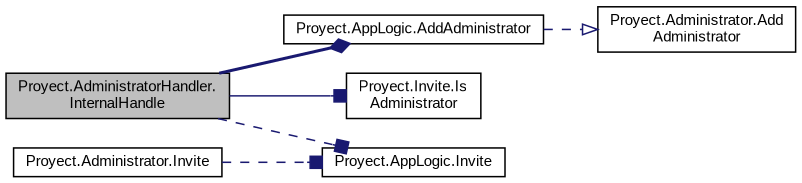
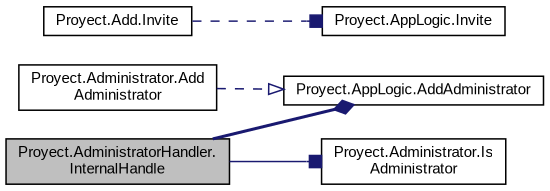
(563, 29) -> (243, 89)
(414, 96) -> (414, 162)
(275, 132) -> none
(118, 162) -> (118, 21)
